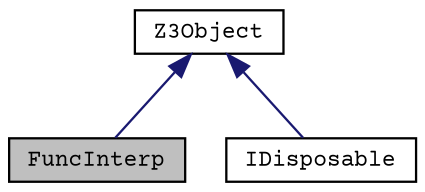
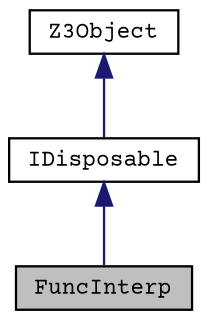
(145, 105) -> (104, 236)
